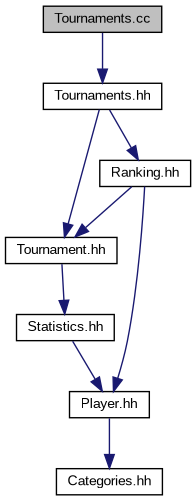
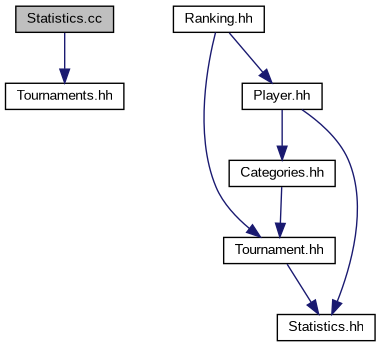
(103, 19) -> (65, 19)
(120, 129) -> none
(84, 167) -> (281, 205)
(84, 360) -> (357, 197)
